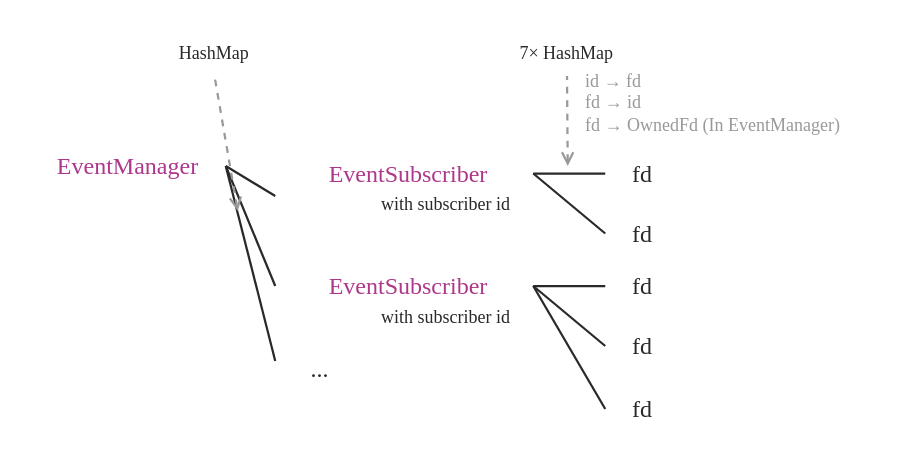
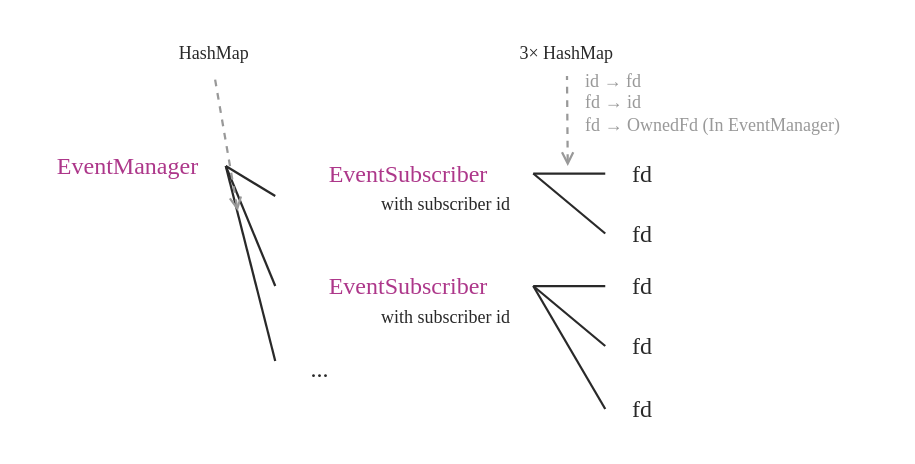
(567, 53) -> (567, 53)
